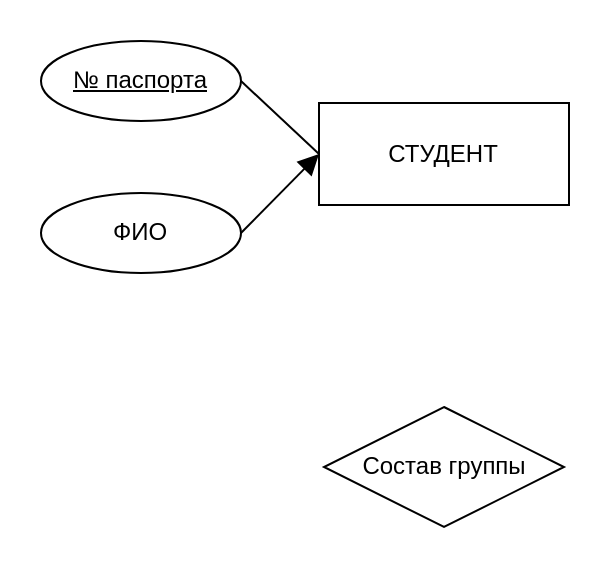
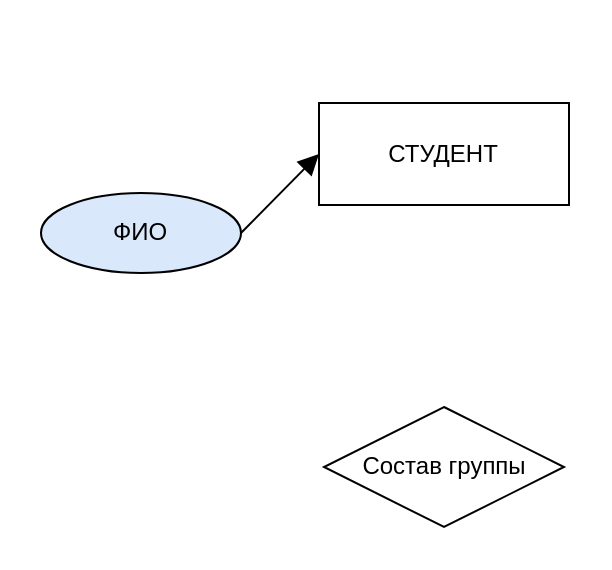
(141, 81) -> none
(281, 118) -> none
(141, 233) -> (141, 233)
